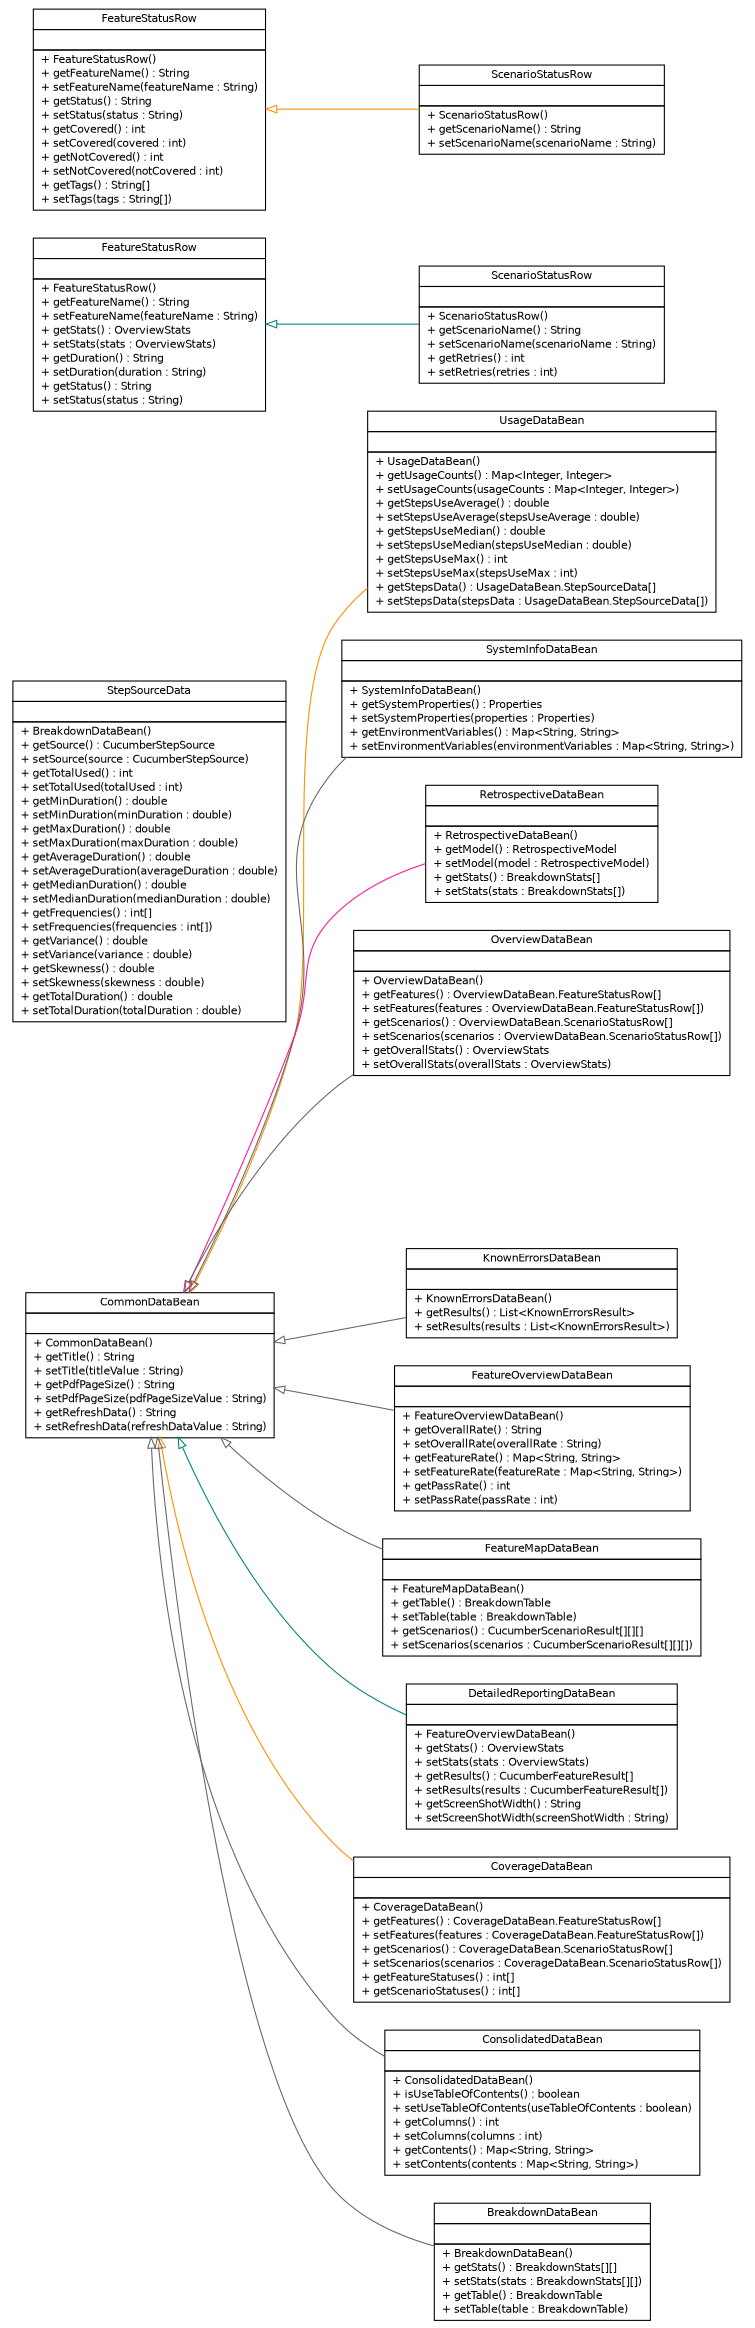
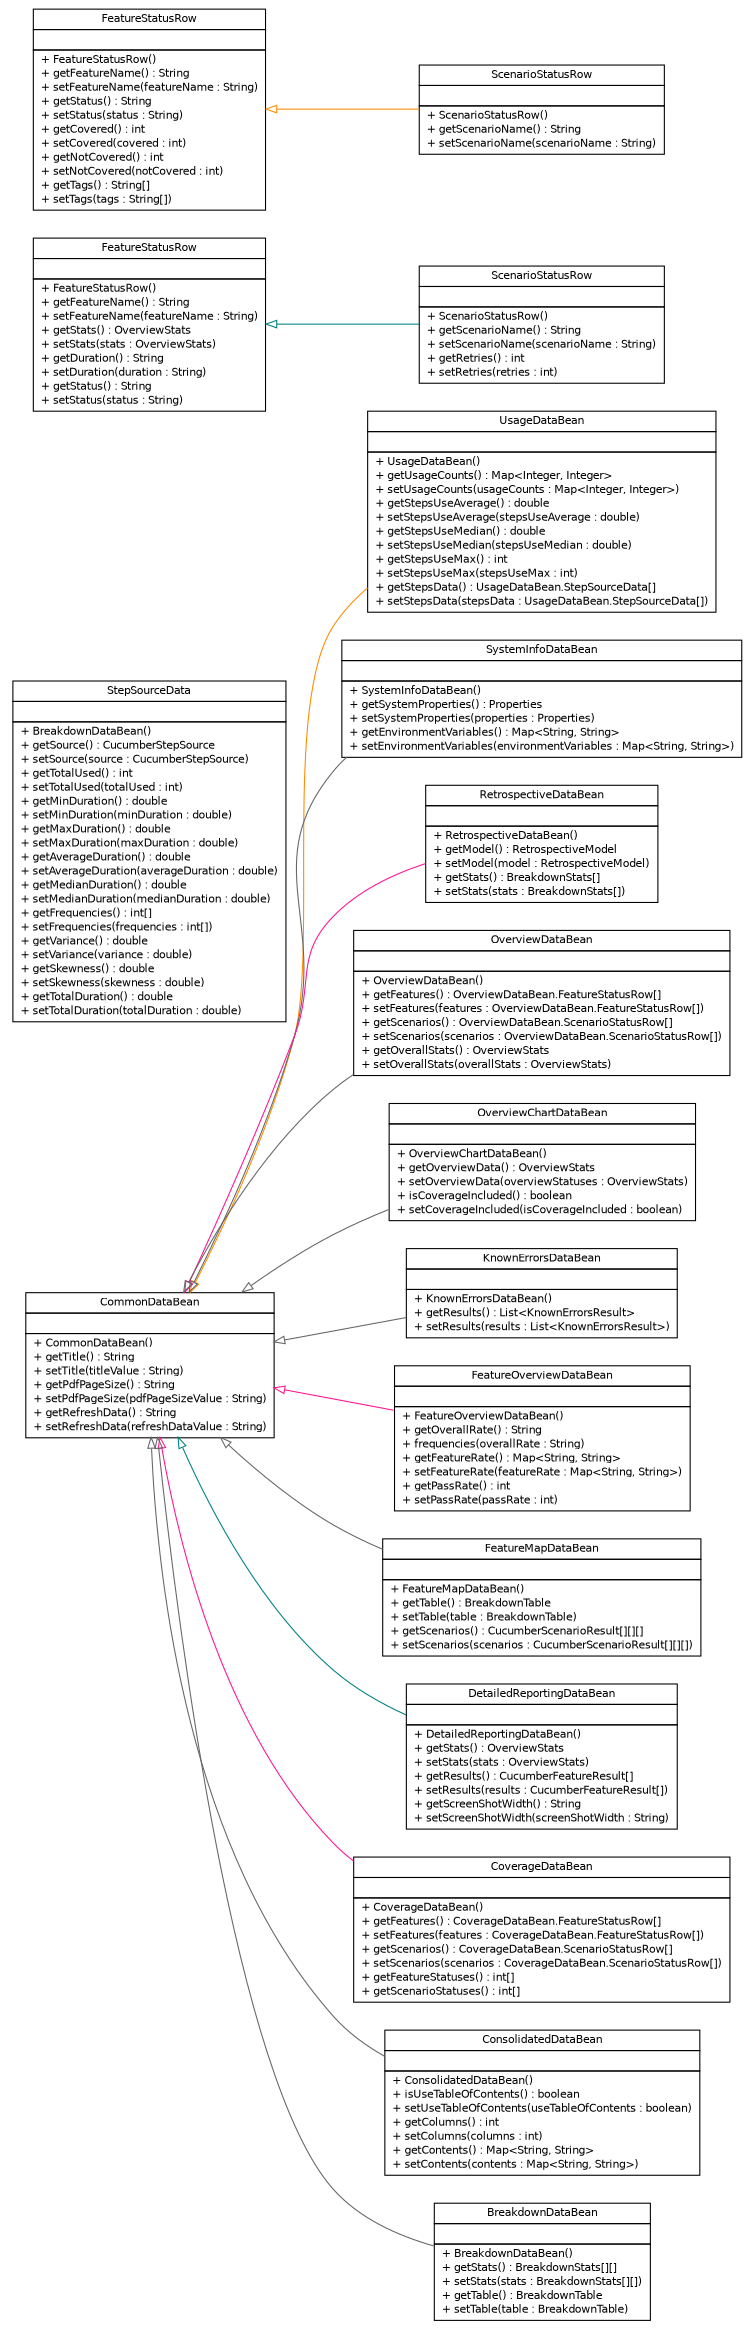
none -> (542, 1162)
(339, 1400) -> (339, 1400)
(502, 1444) -> (493, 1444)
(226, 1671) -> (226, 1671)
(495, 1735) -> (498, 1735)
